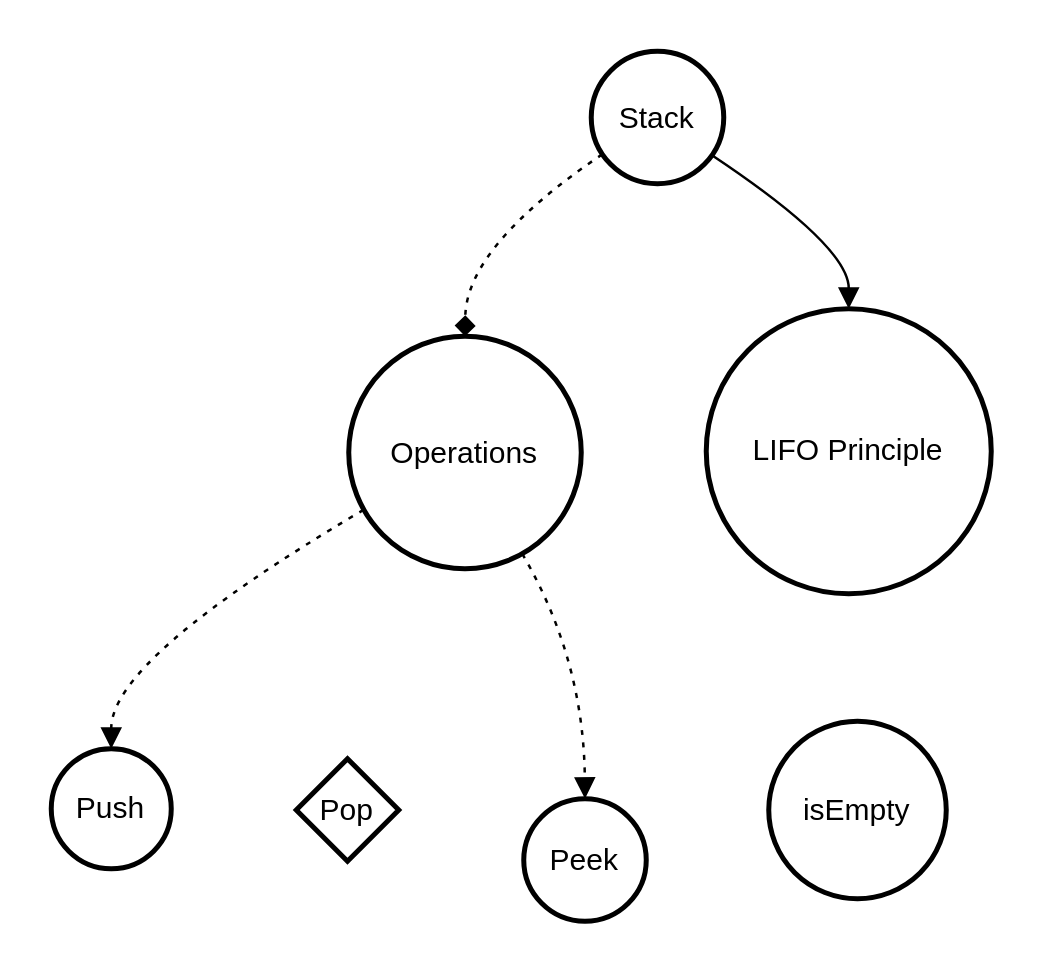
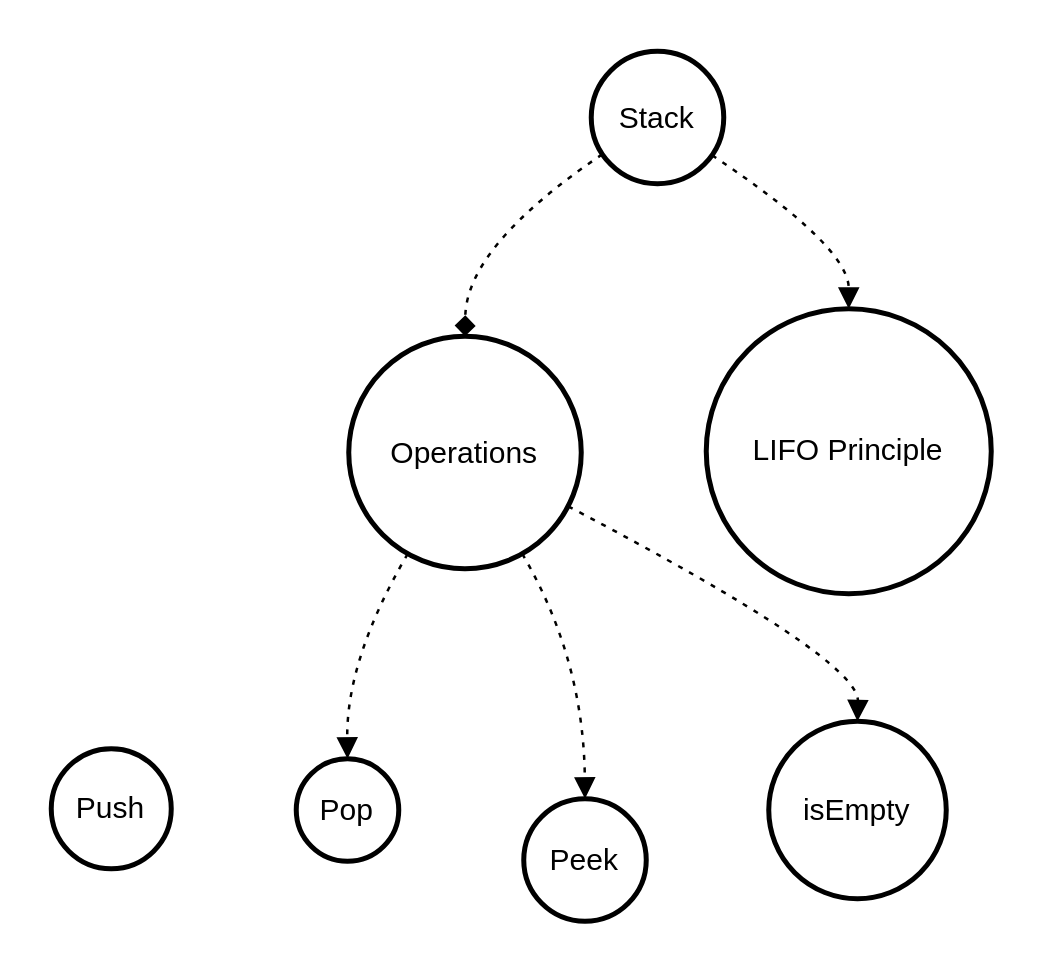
(791, 213) -> (791, 213)
none -> (721, 591)
(221, 602) -> none
none -> (365, 643)
(348, 810) -> (348, 810)
